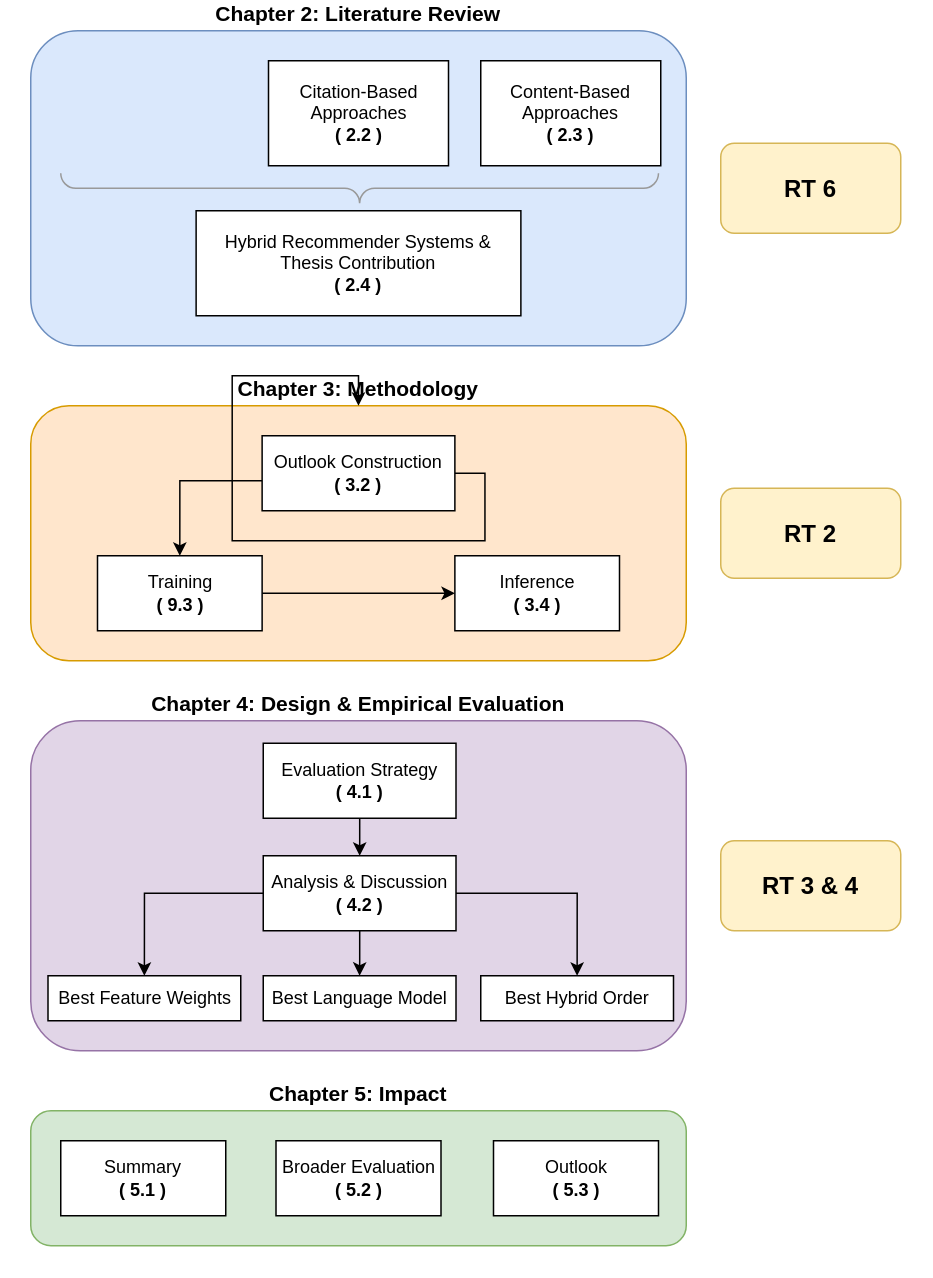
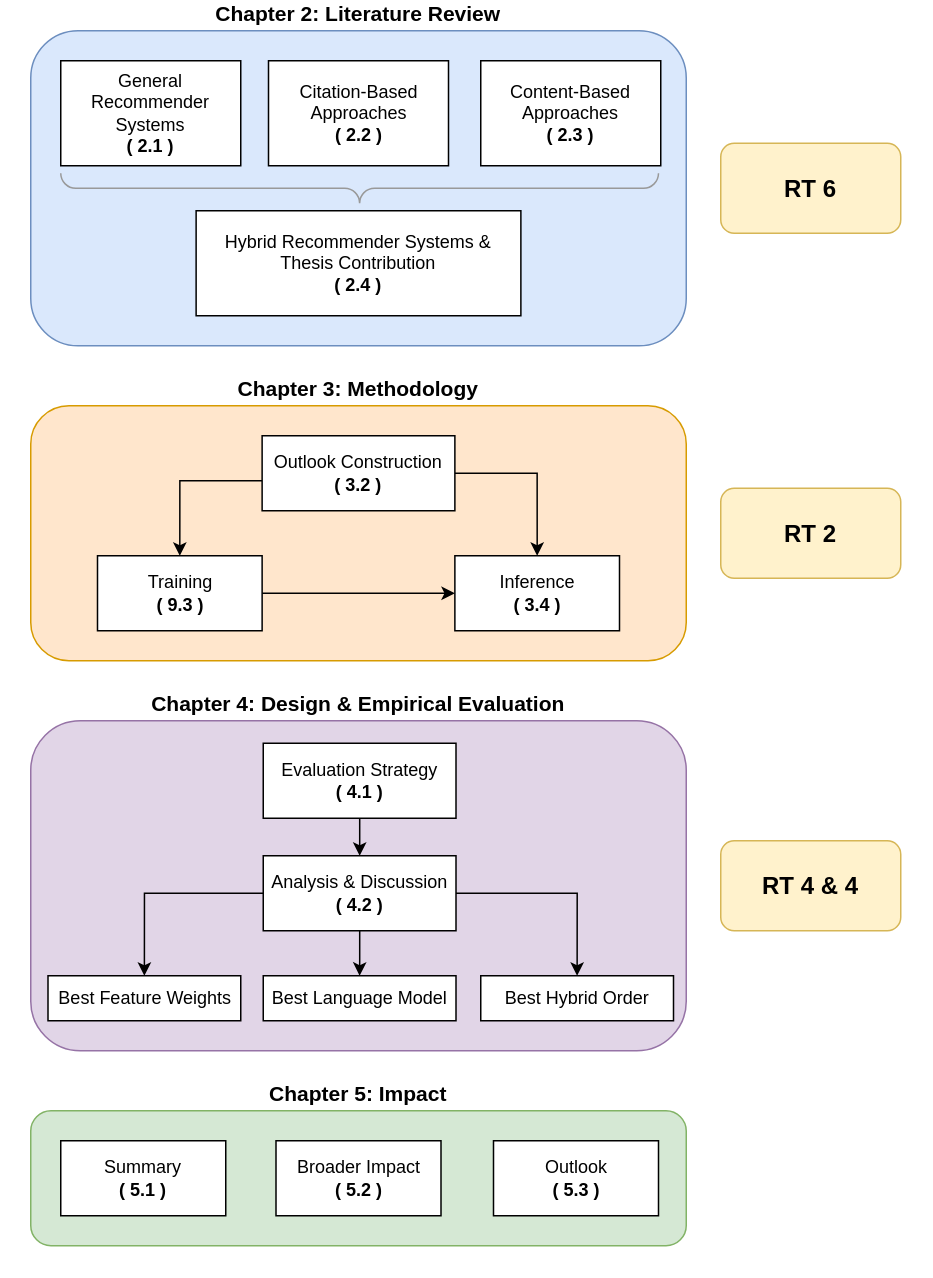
none -> (151, 113)
(238, 541) -> (537, 481)
(811, 886) -> (811, 886)
(359, 1178) -> (359, 1178)
